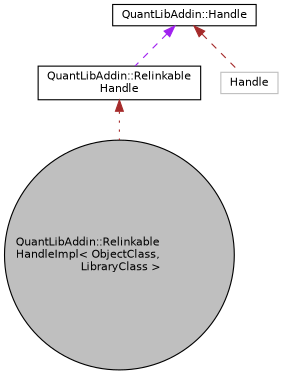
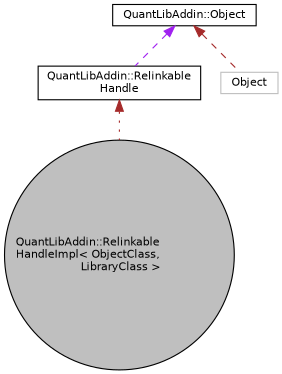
(184, 15) -> (184, 15)
(249, 83) -> (249, 83)
